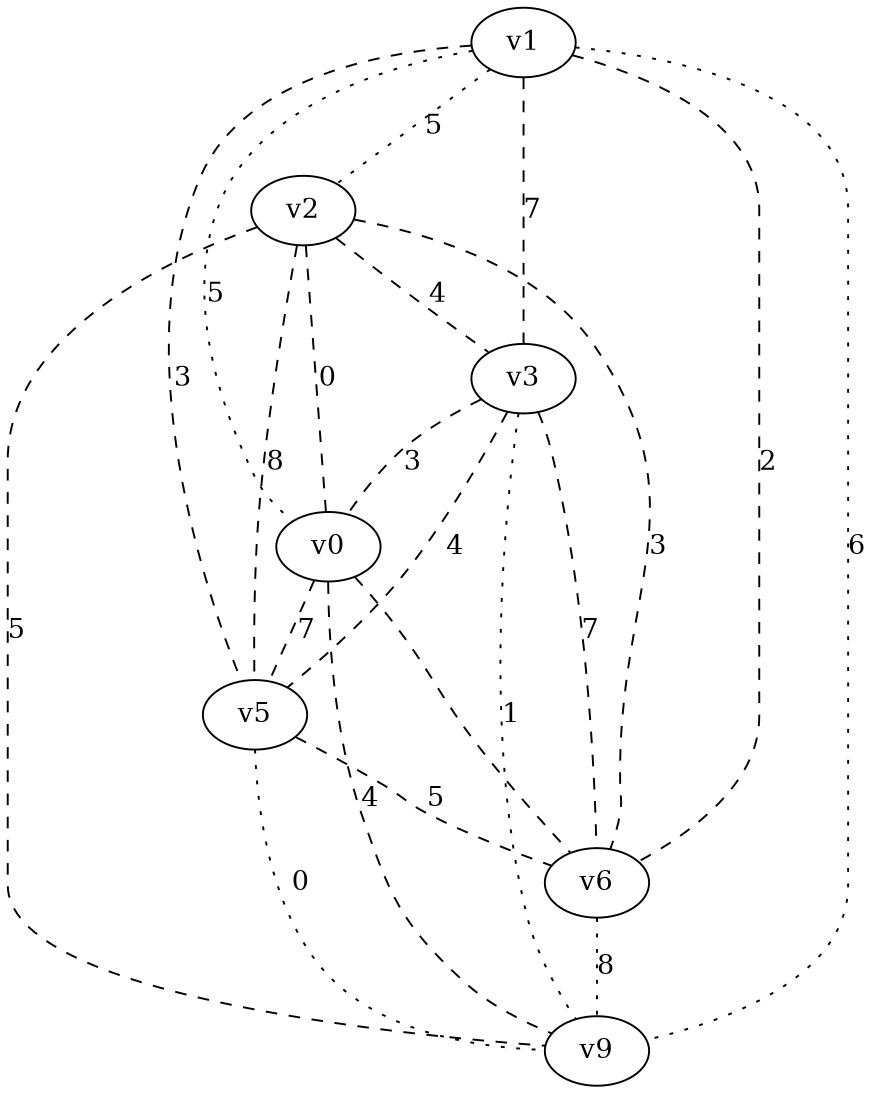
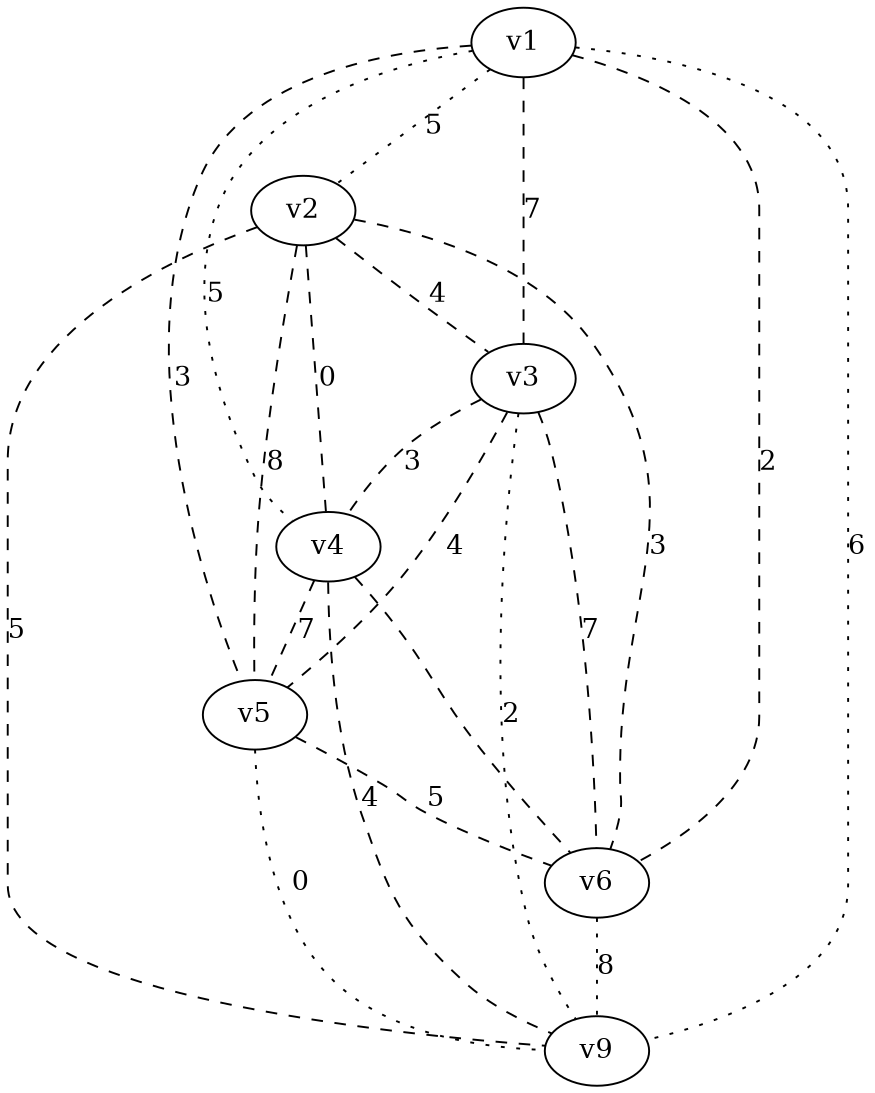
(328, 547) -> (328, 547)
(512, 715) -> (512, 715)
